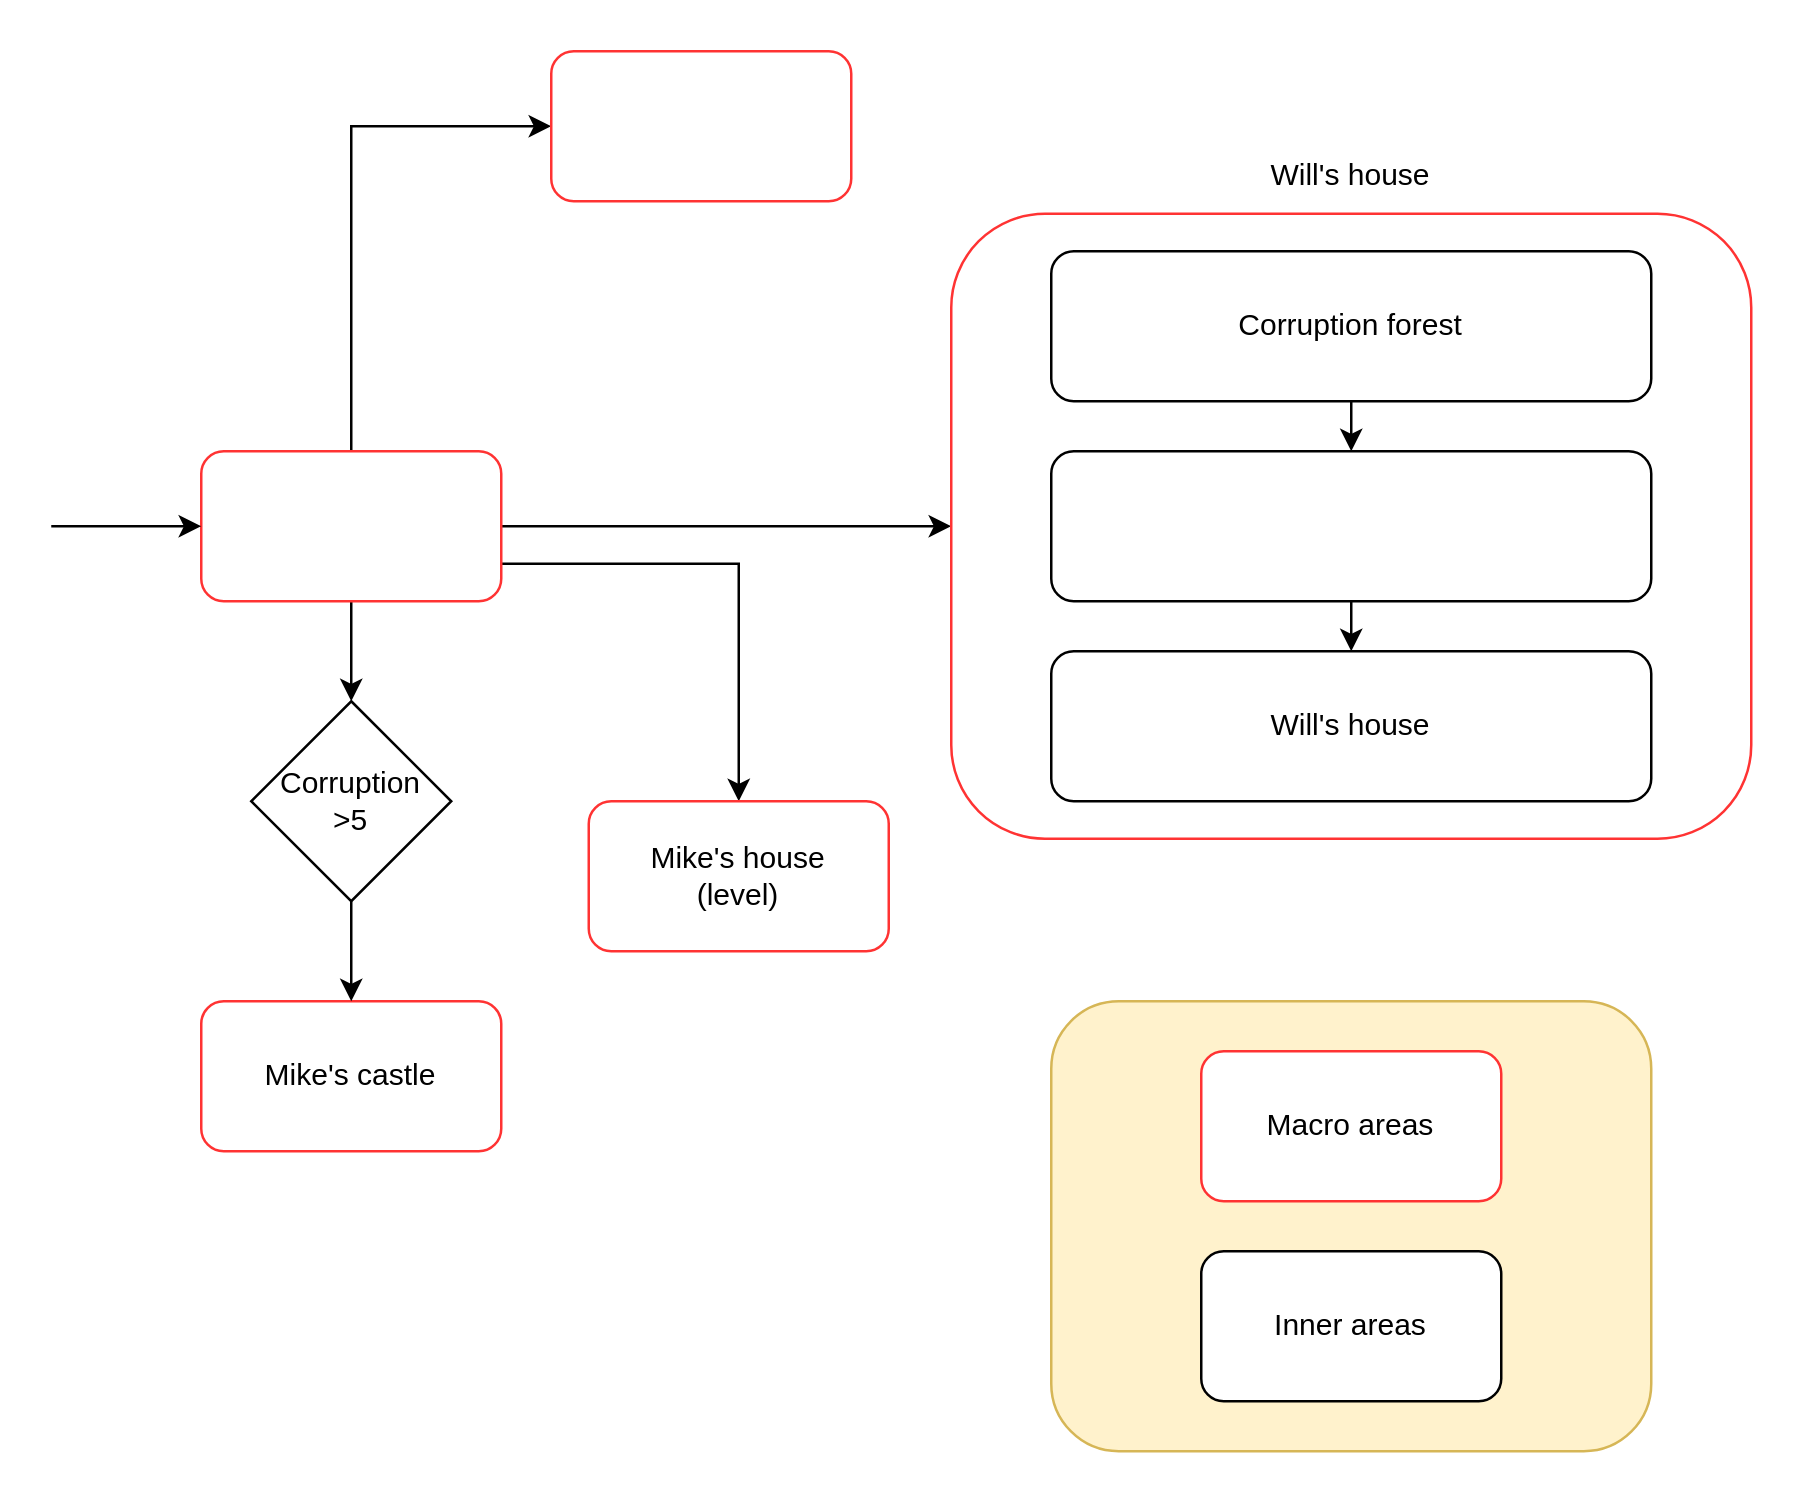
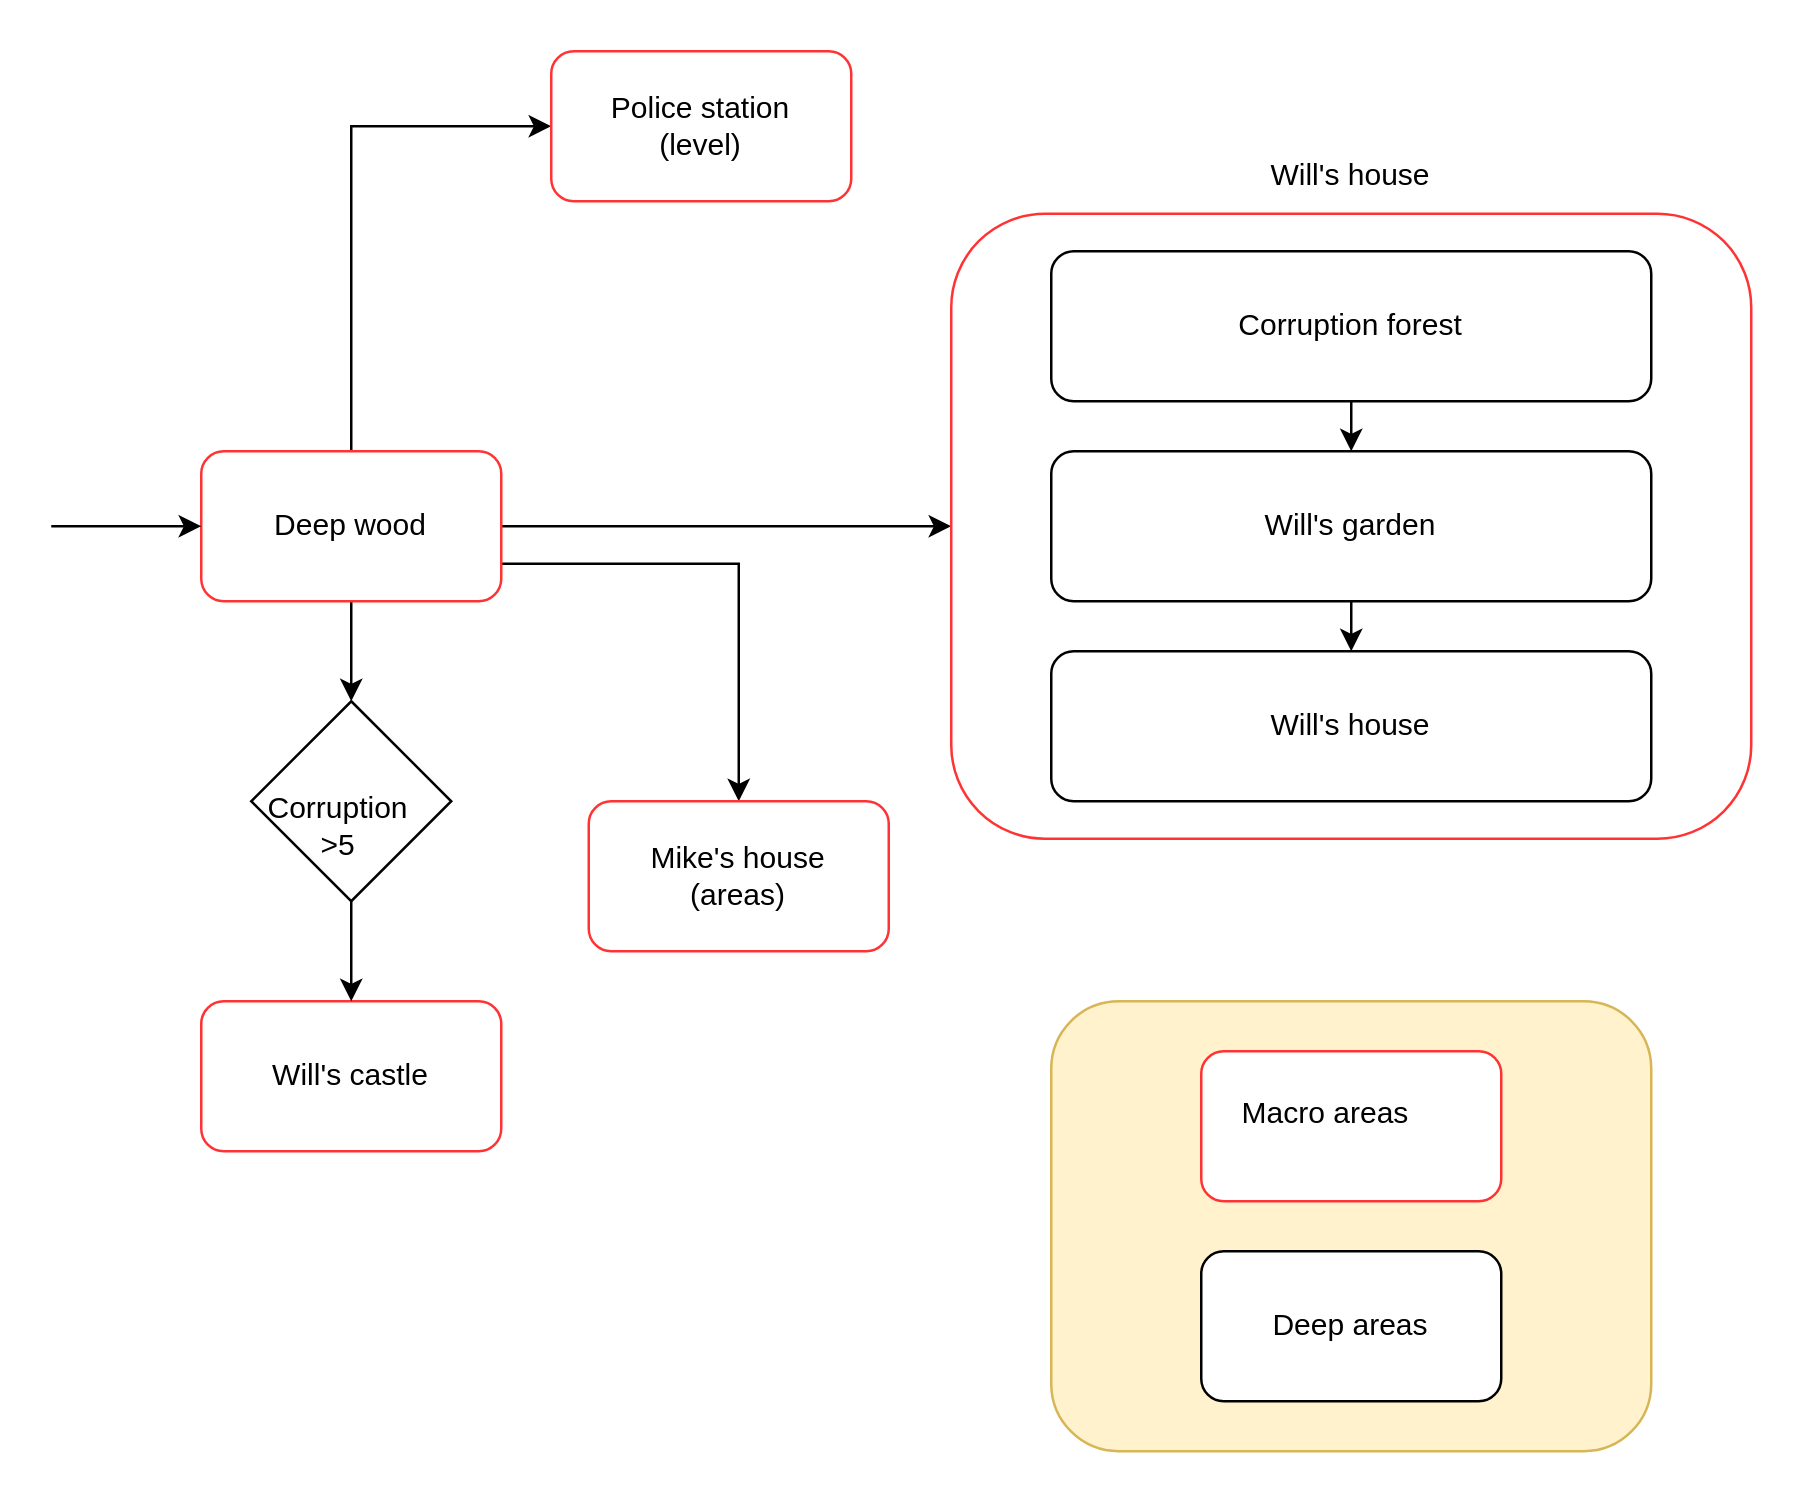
none -> (701, 126)
none -> (351, 526)
none -> (1351, 526)
(351, 801) -> (339, 826)
(739, 876) -> (739, 876)
(351, 1076) -> (351, 1076)
(1351, 1126) -> (1326, 1114)
(1351, 1326) -> (1351, 1326)
